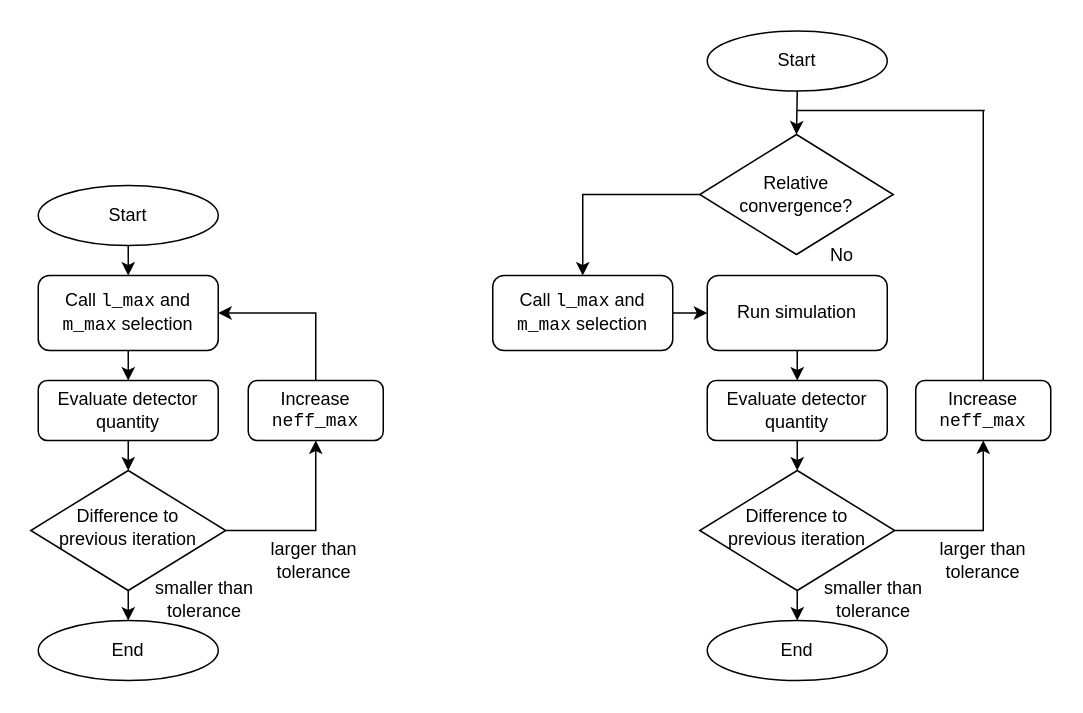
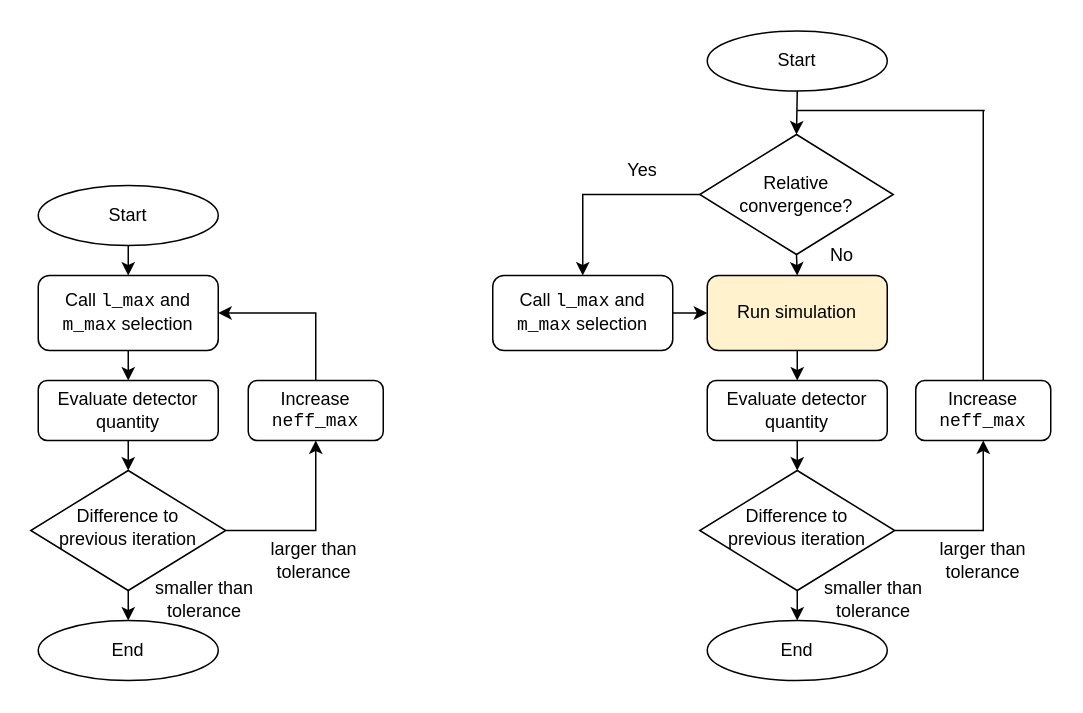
none -> (643, 170)
none -> (797, 259)
(797, 313) -> (797, 313)
